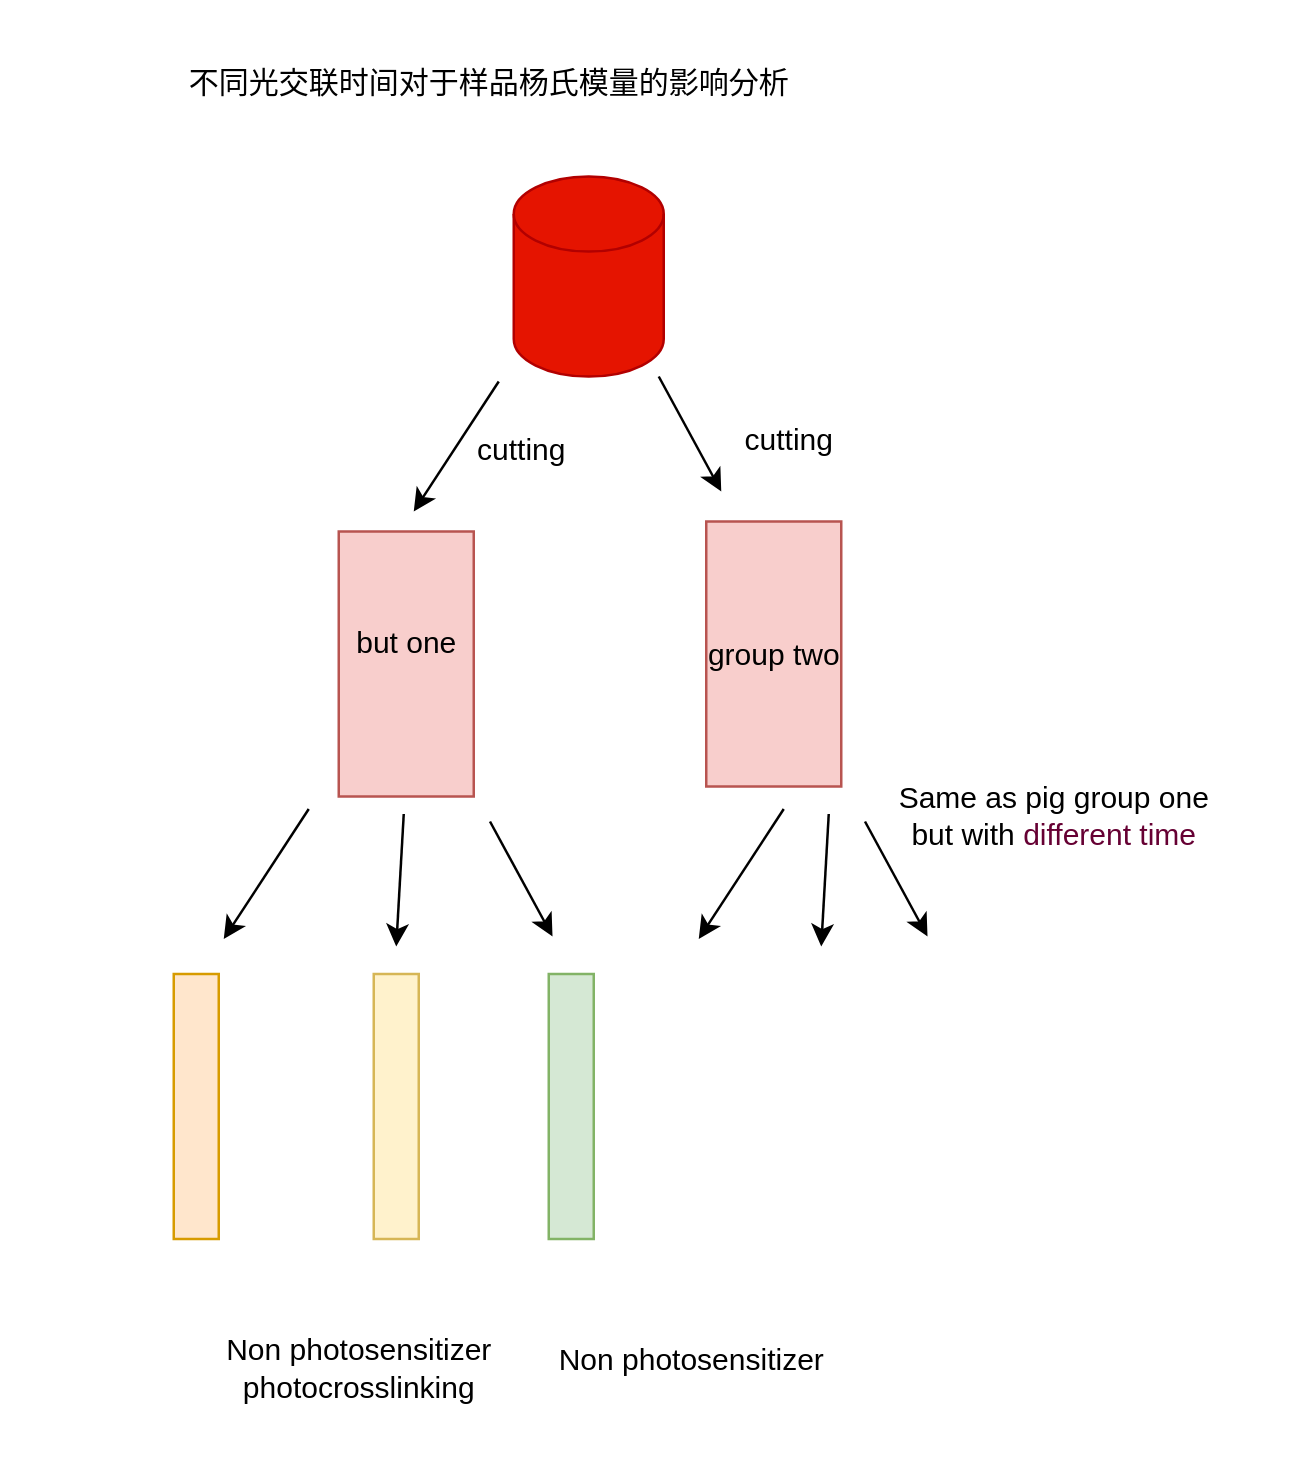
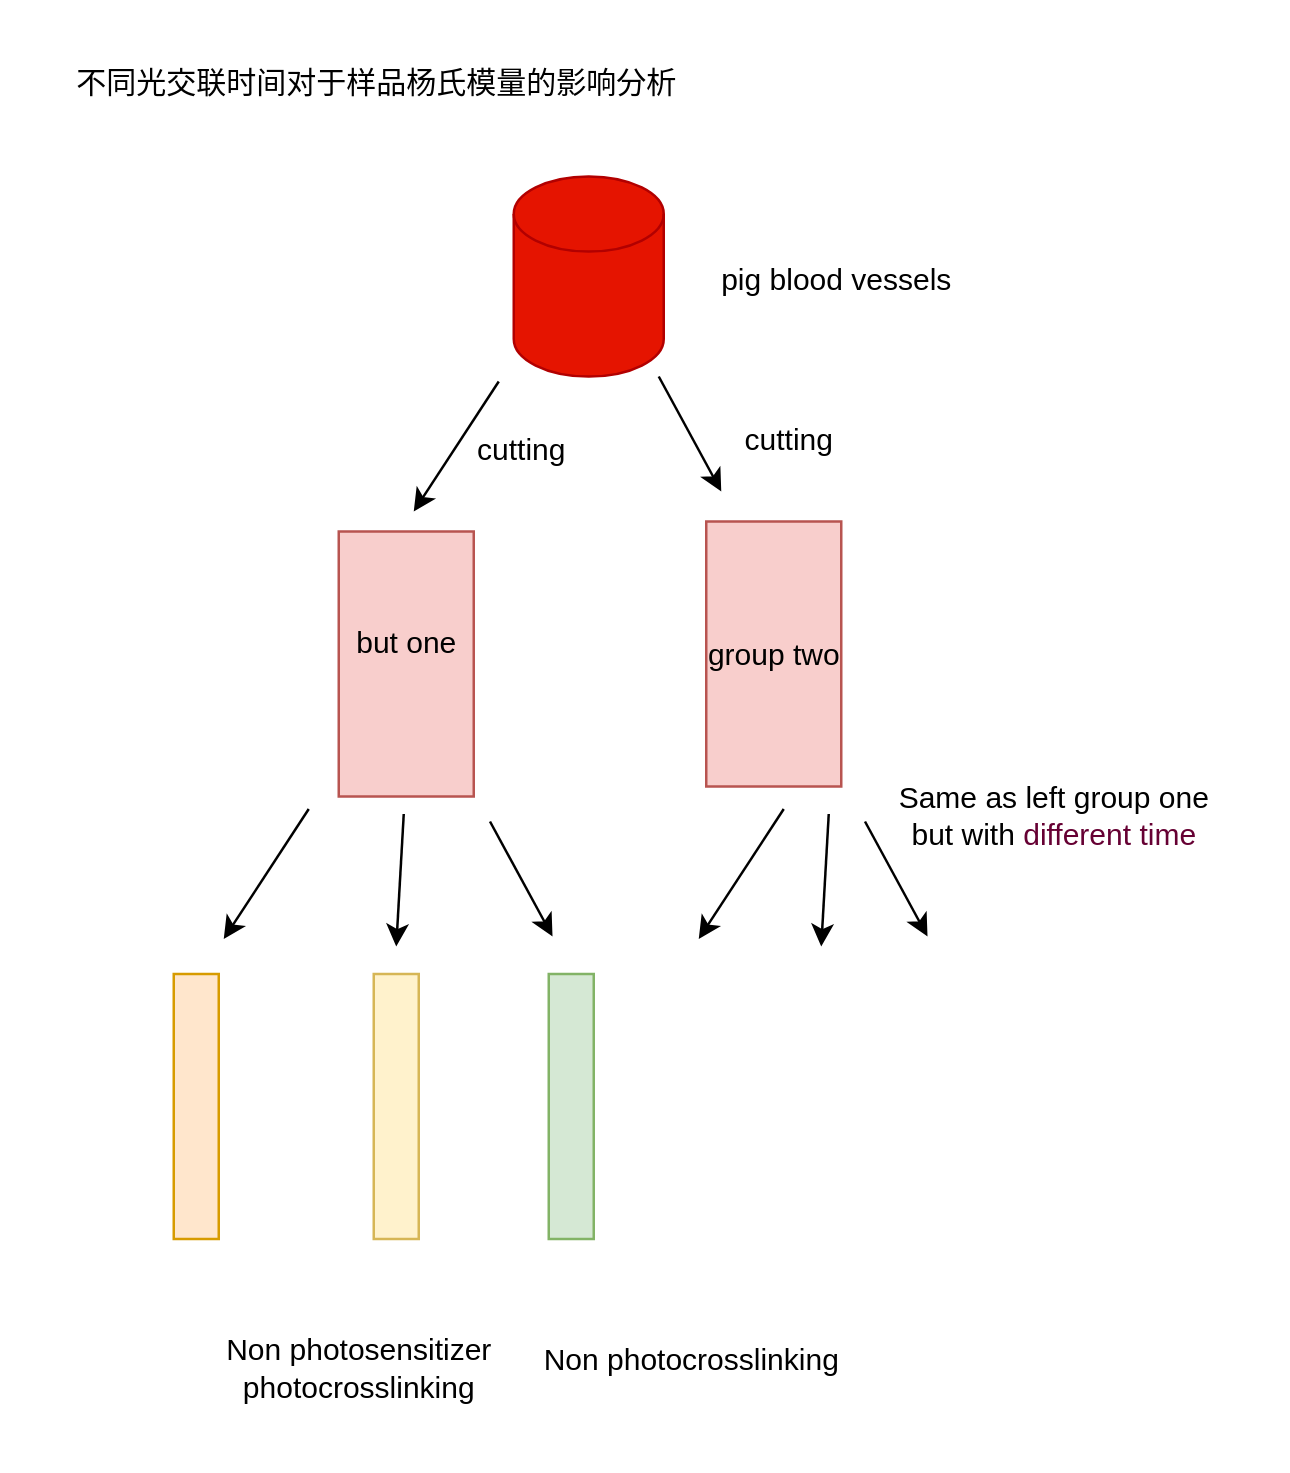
(488, 84) -> (375, 84)
none -> (835, 281)
(1055, 816) -> (1055, 816)
(693, 1361) -> (693, 1361)
